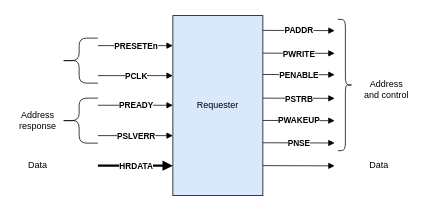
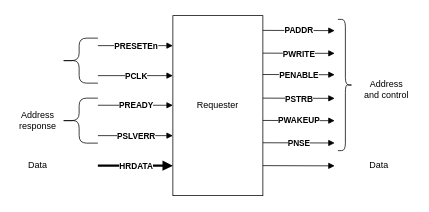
(218, 105) -> (218, 105)
